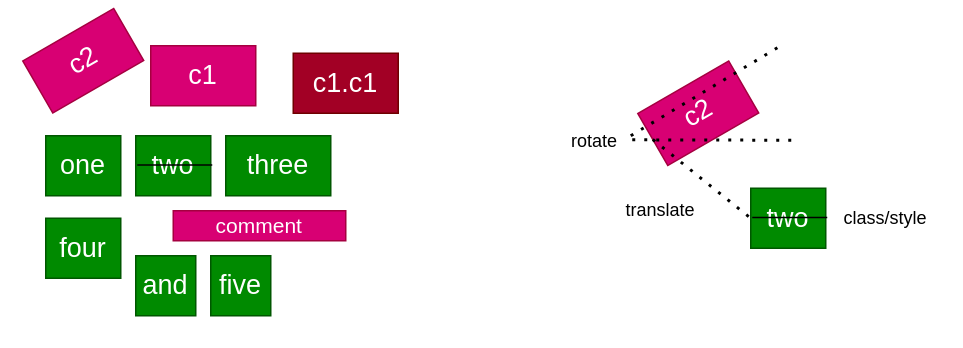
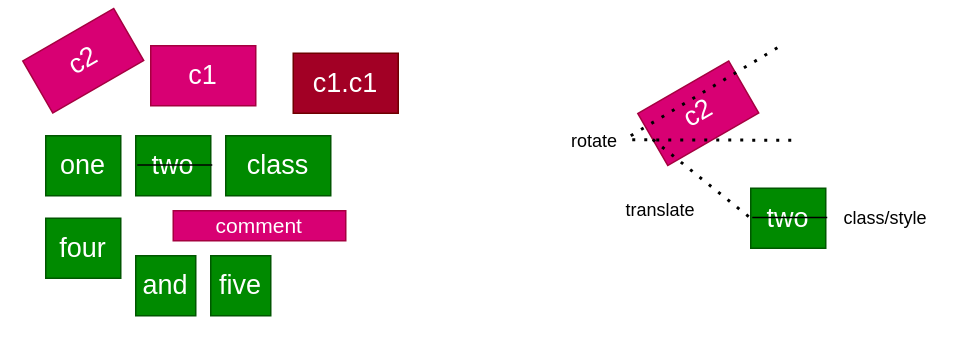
(278, 166) -> (278, 166)
